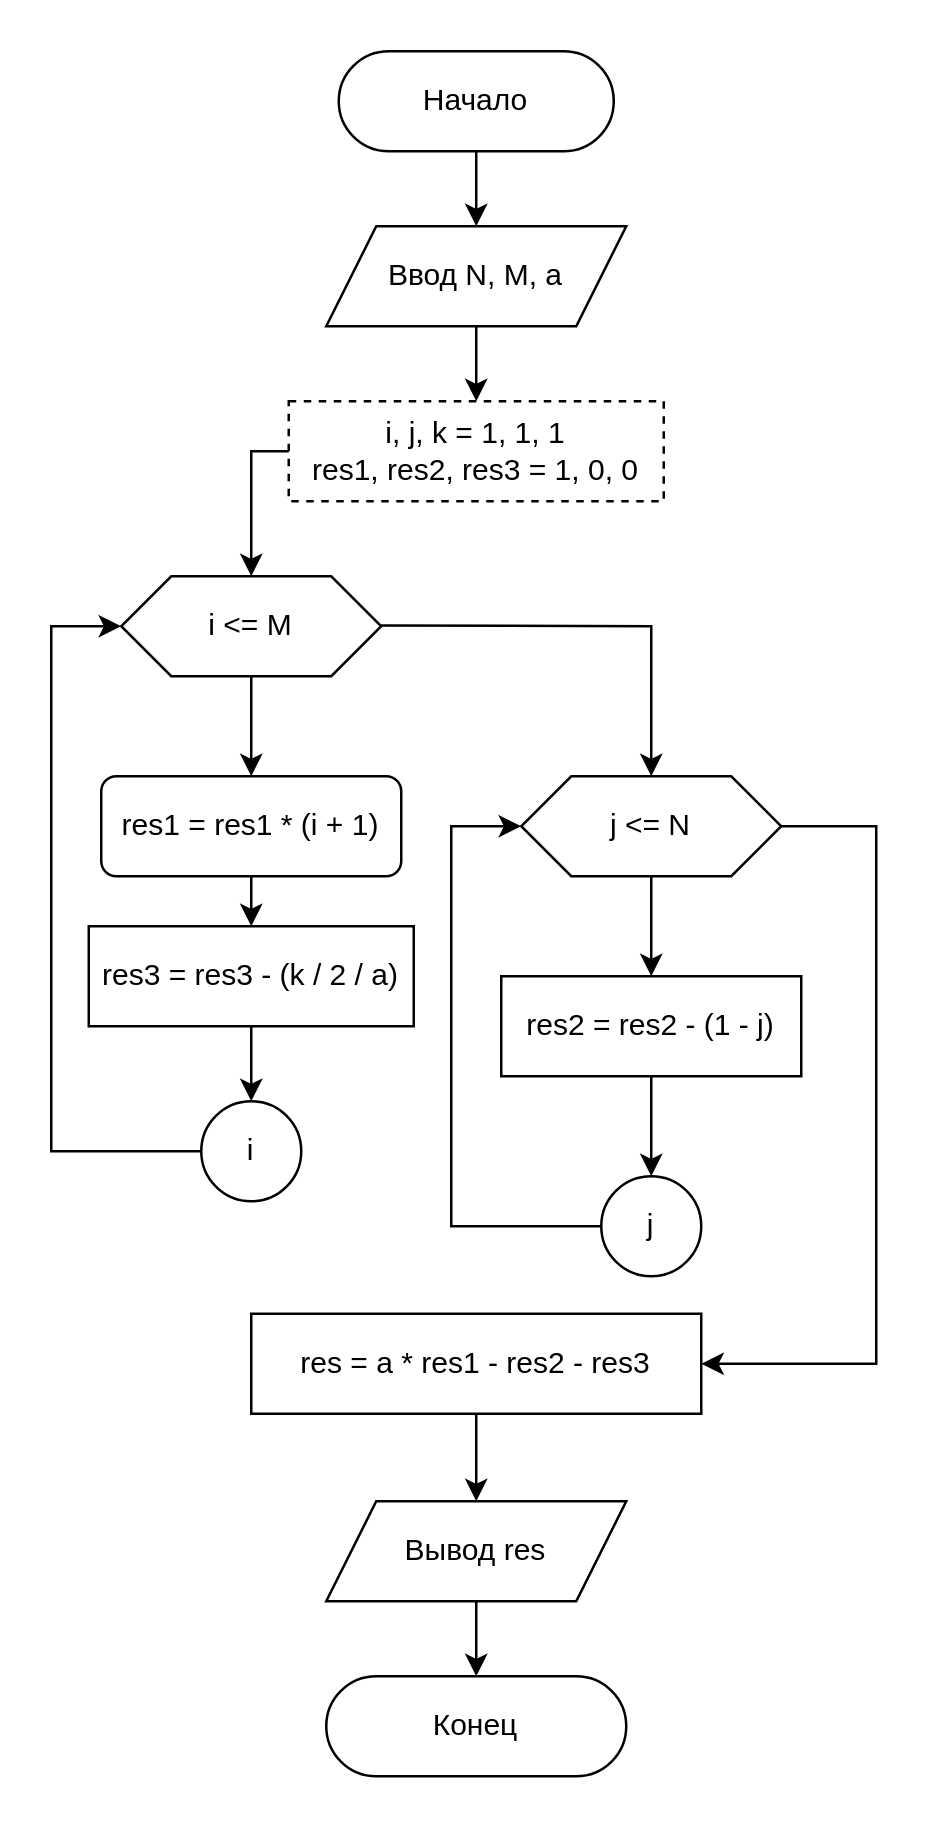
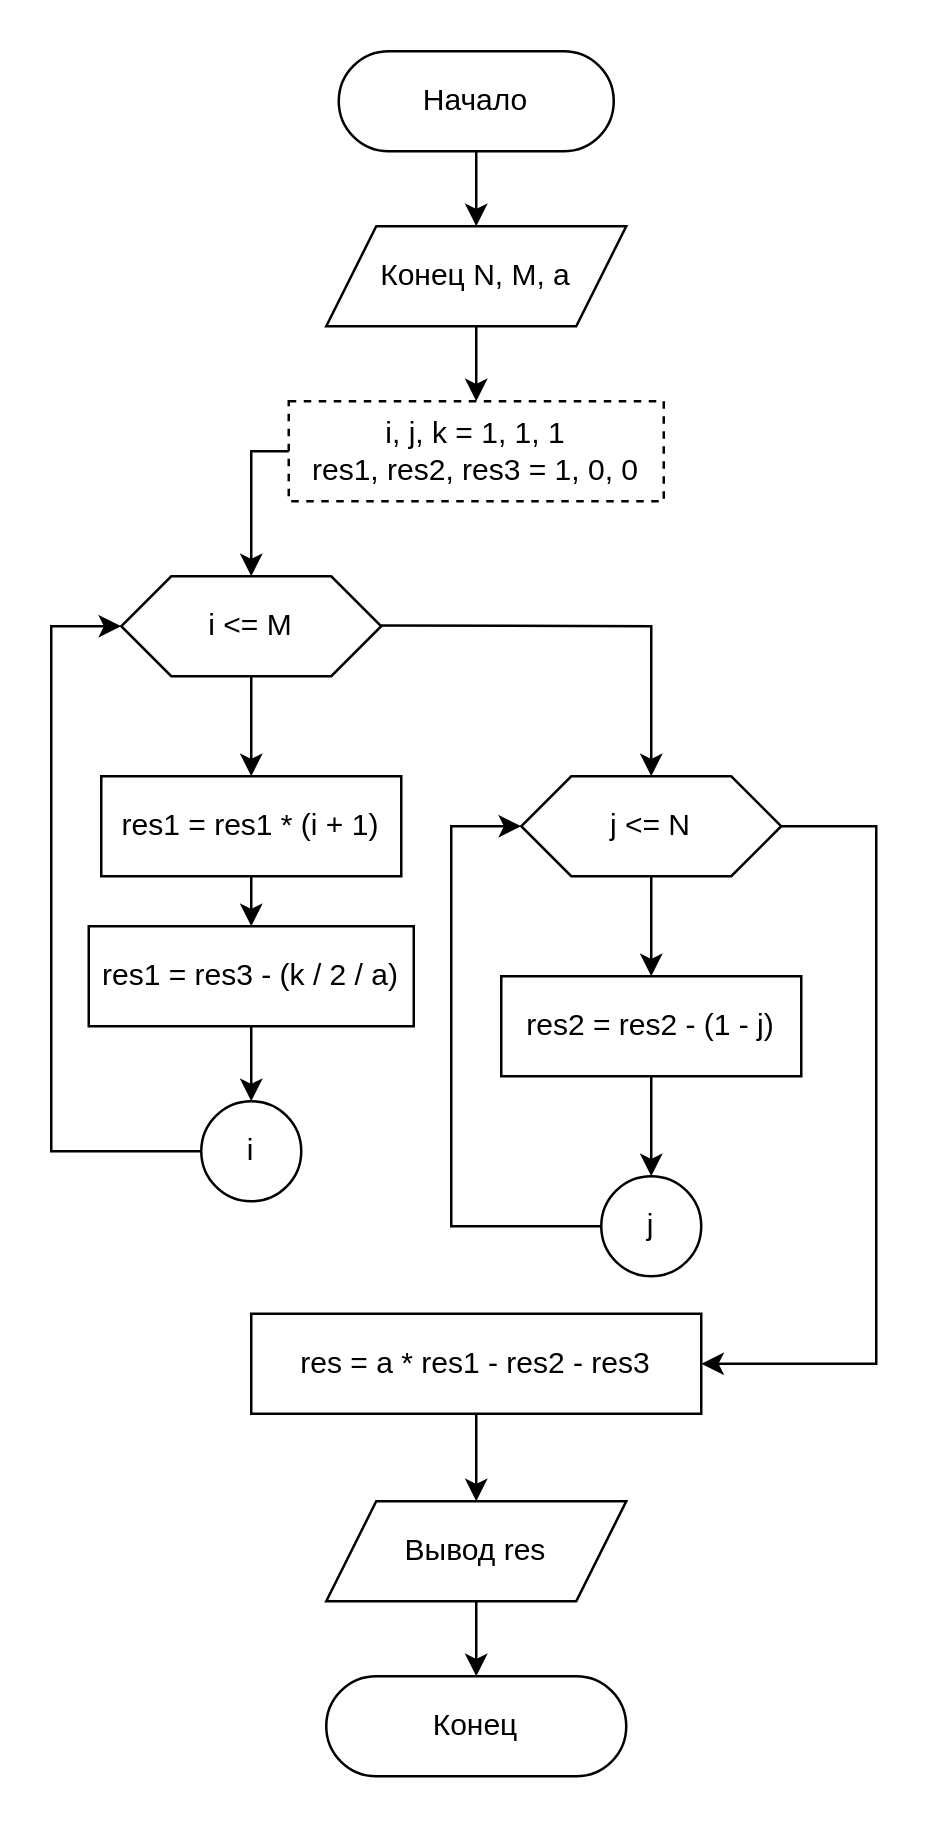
(476, 276) -> (476, 276)
(251, 826) -> (251, 826)
(251, 976) -> (251, 976)
